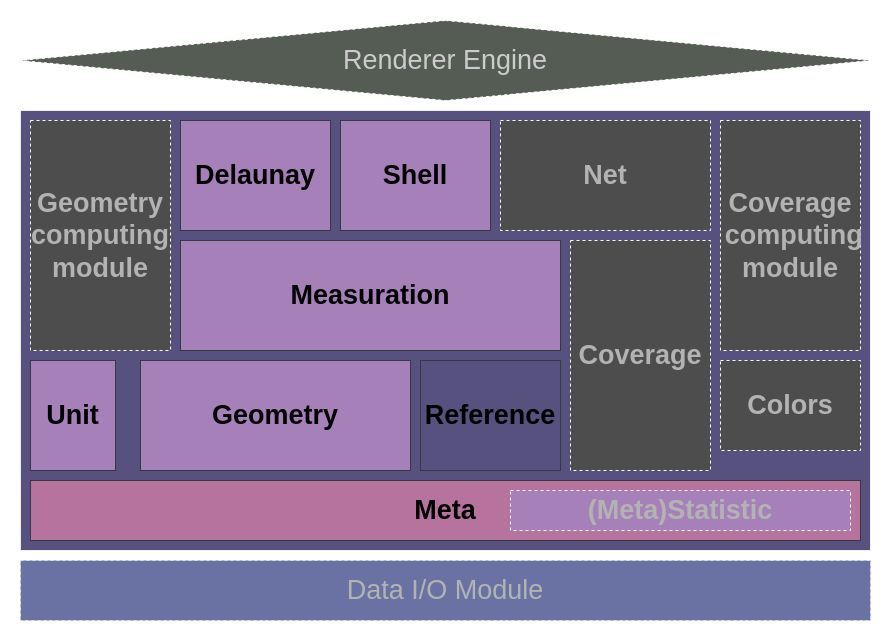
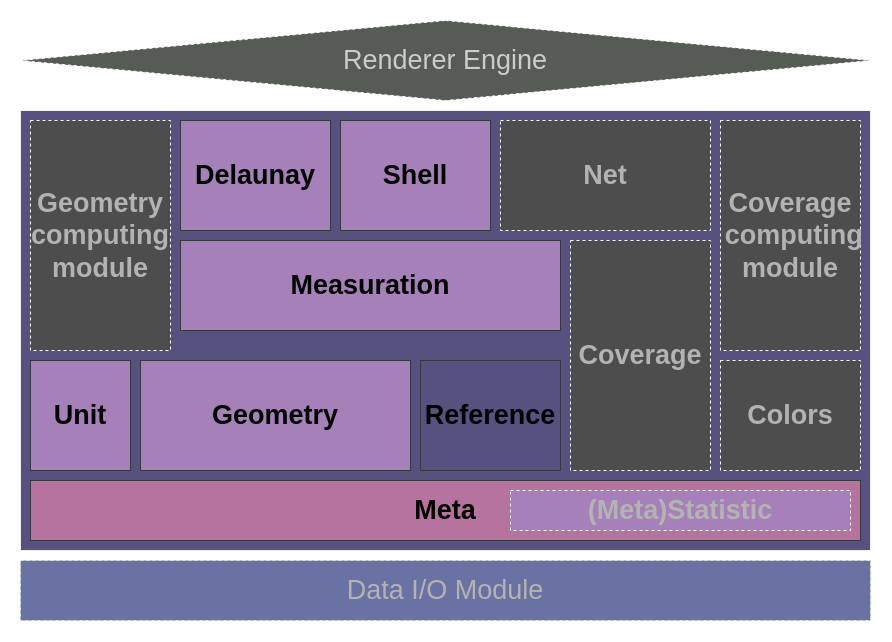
(371, 296) -> (371, 286)
(791, 406) -> (791, 416)
(73, 416) -> (81, 416)
